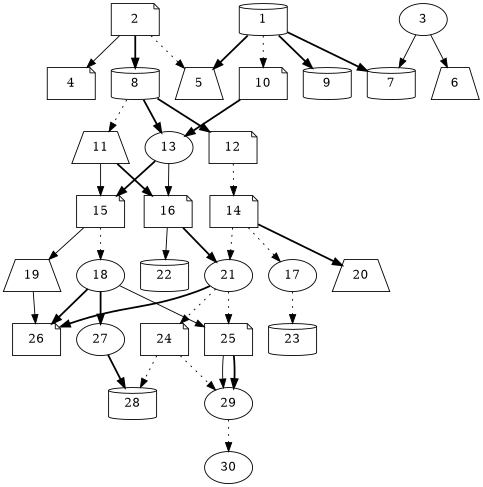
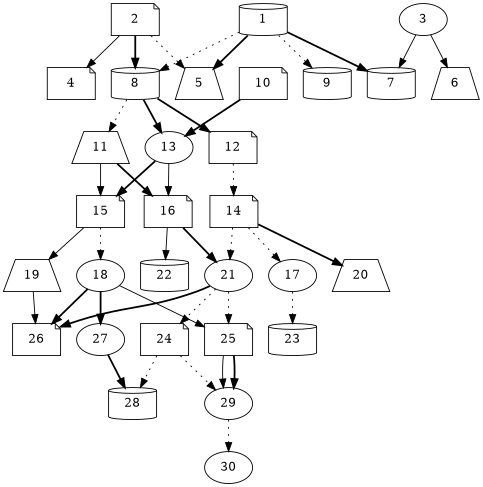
(263, 47) -> (204, 49)
(292, 48) -> (292, 48)
